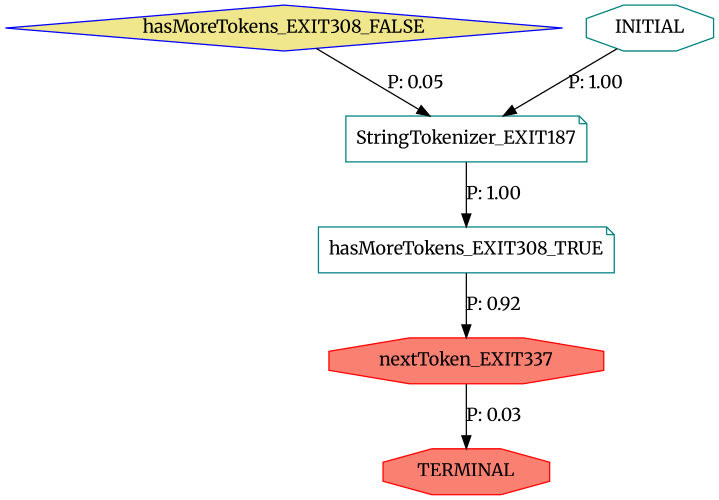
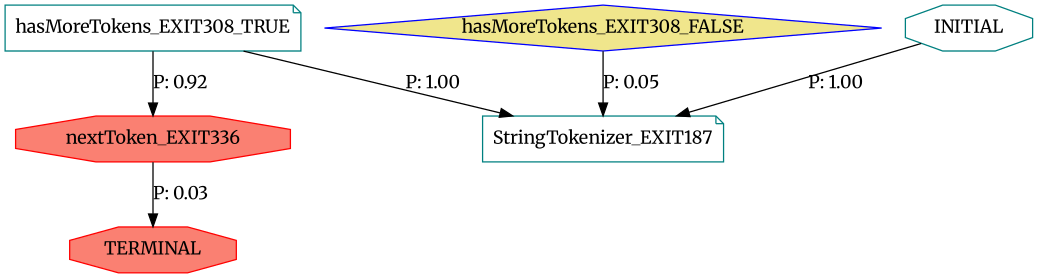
(466, 188) -> (372, 82)
(466, 361) -> (153, 139)
